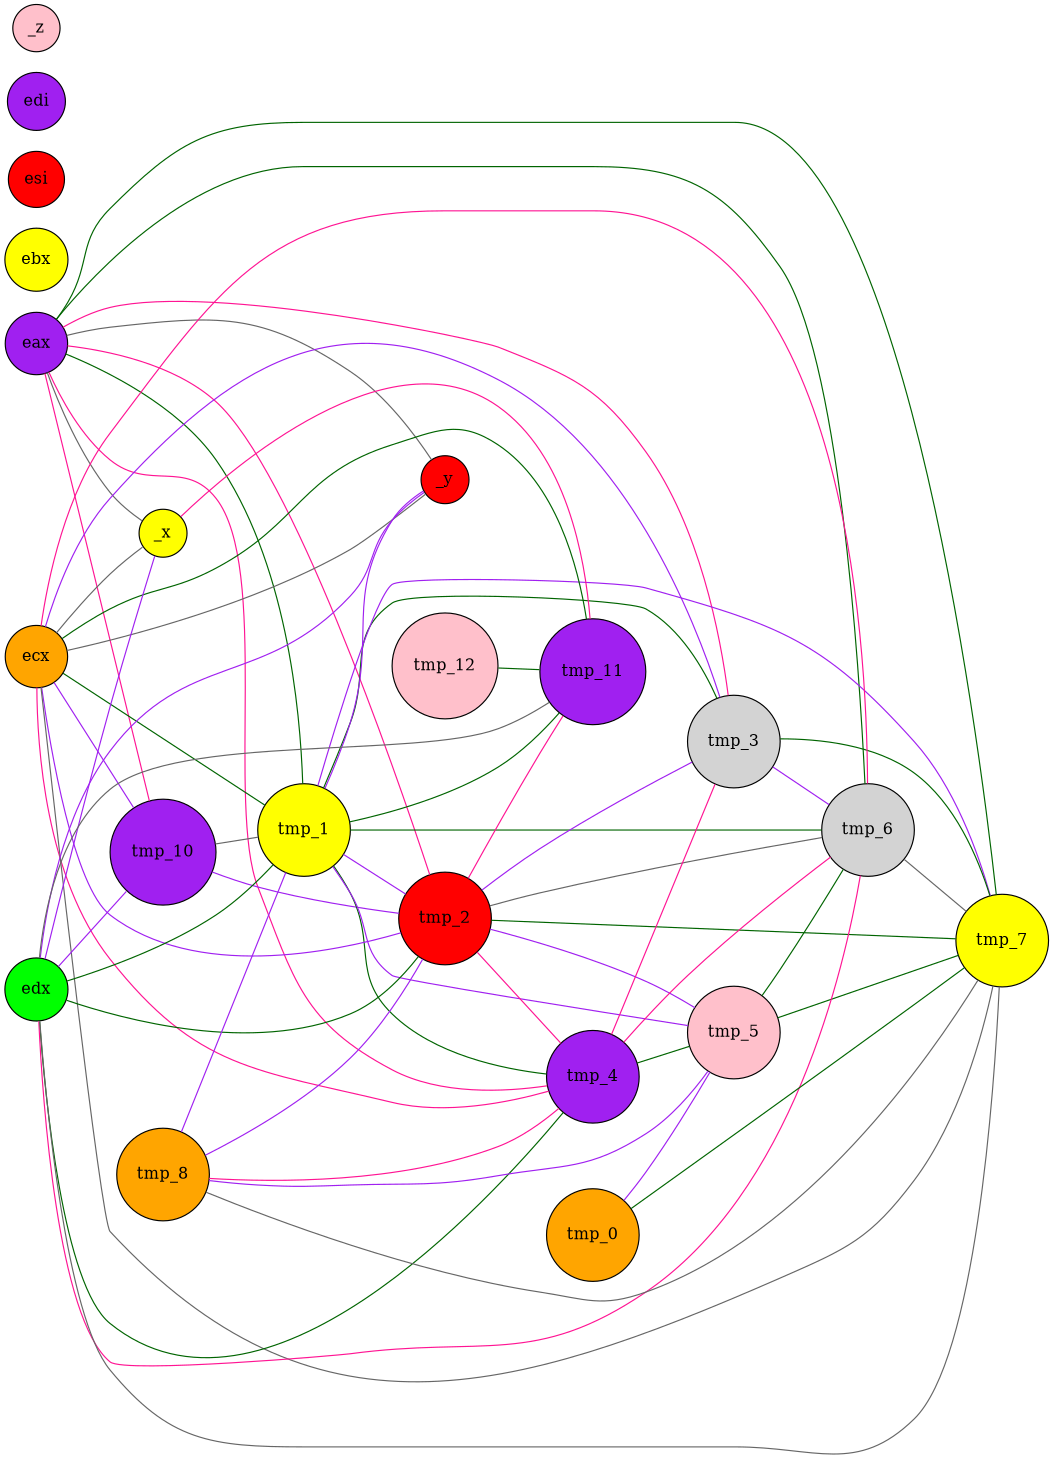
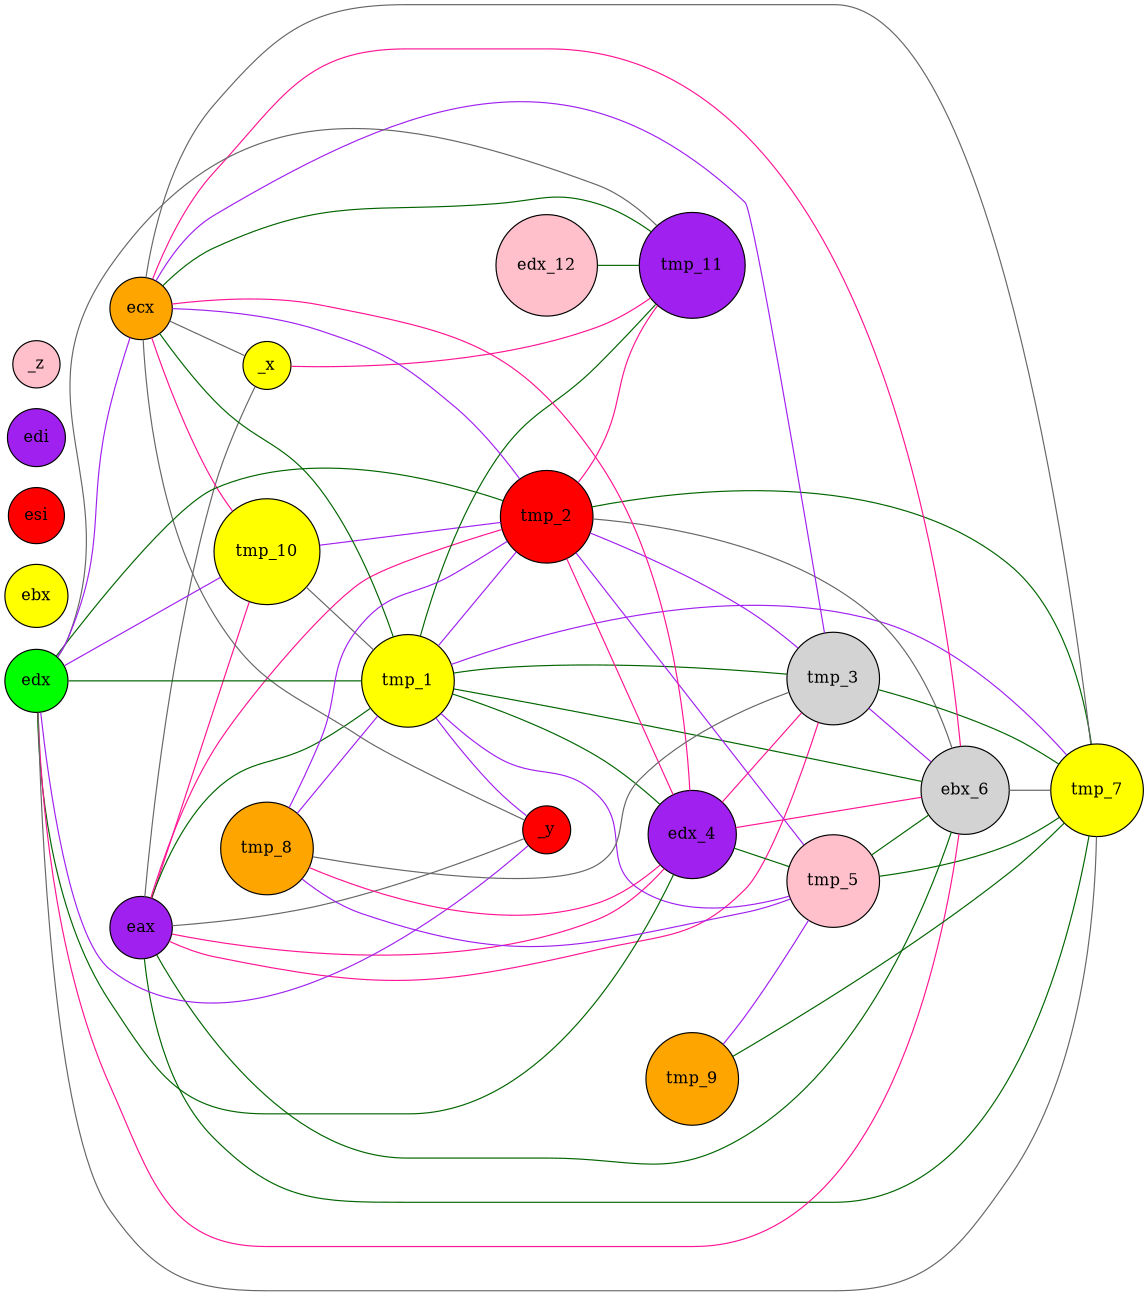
(445, 666) -> (547, 265)
(102, 736) -> (97, 499)
(92, 742) -> (186, 427)
(868, 830) -> (965, 790)
(163, 852) -> (267, 552)
(593, 1077) -> (692, 835)
(593, 1235) -> (692, 1079)
(670, 1281) -> (590, 868)
